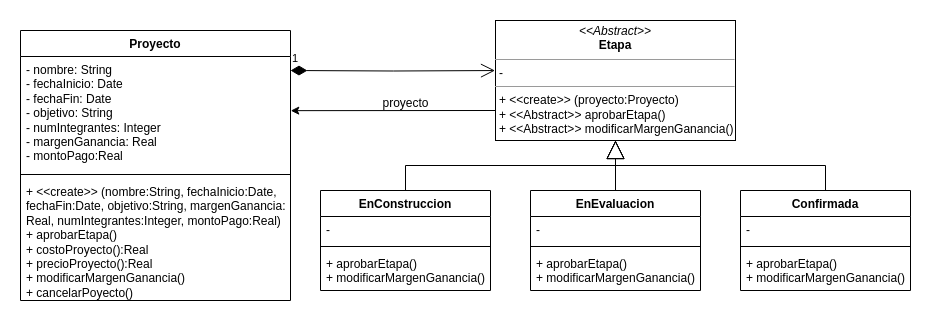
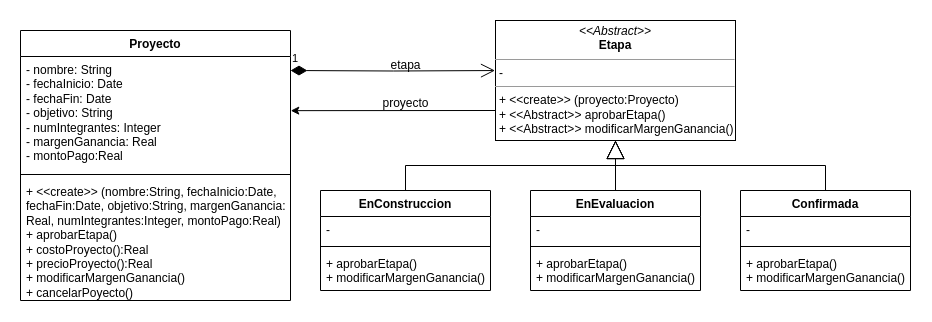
none -> (406, 66)
